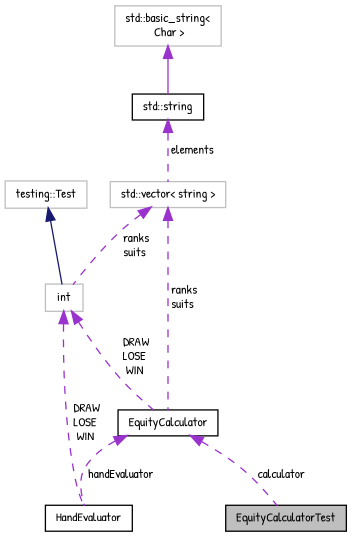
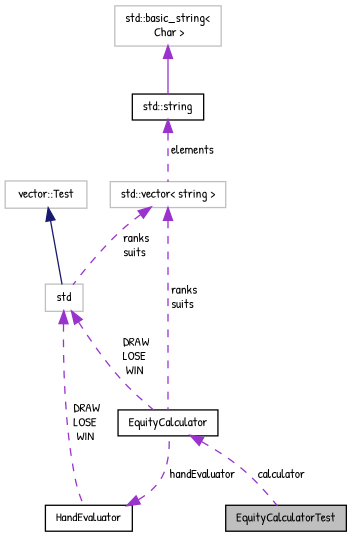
(46, 195) -> (46, 195)
(64, 298) -> (64, 298)
(85, 467) -> (164, 473)
